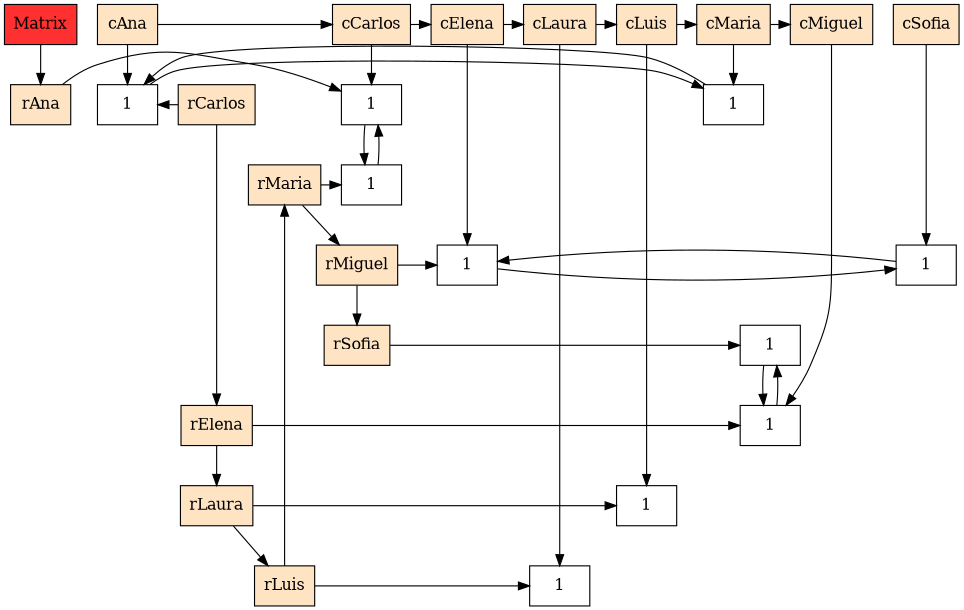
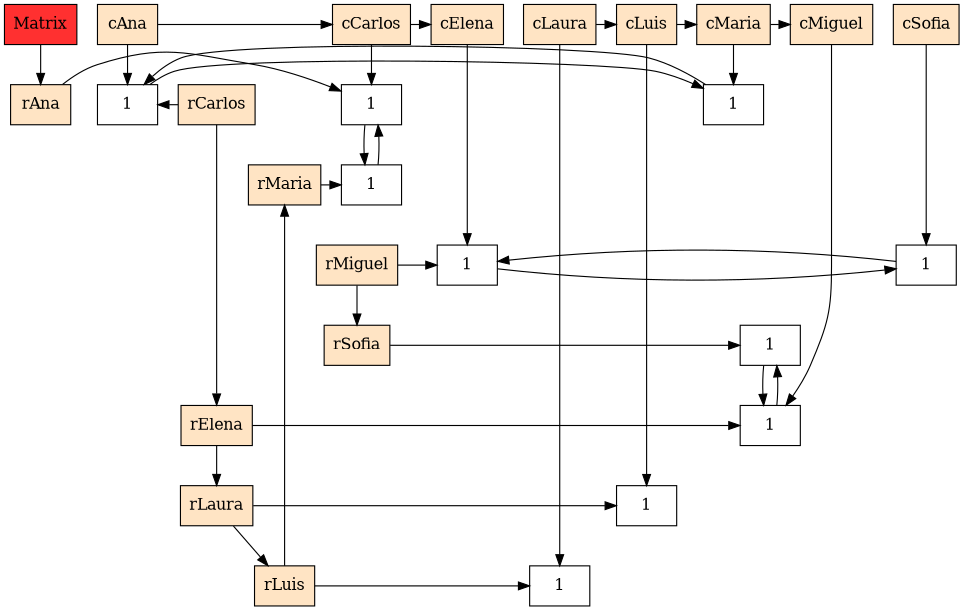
(508, 25) -> none
(317, 221) -> none
